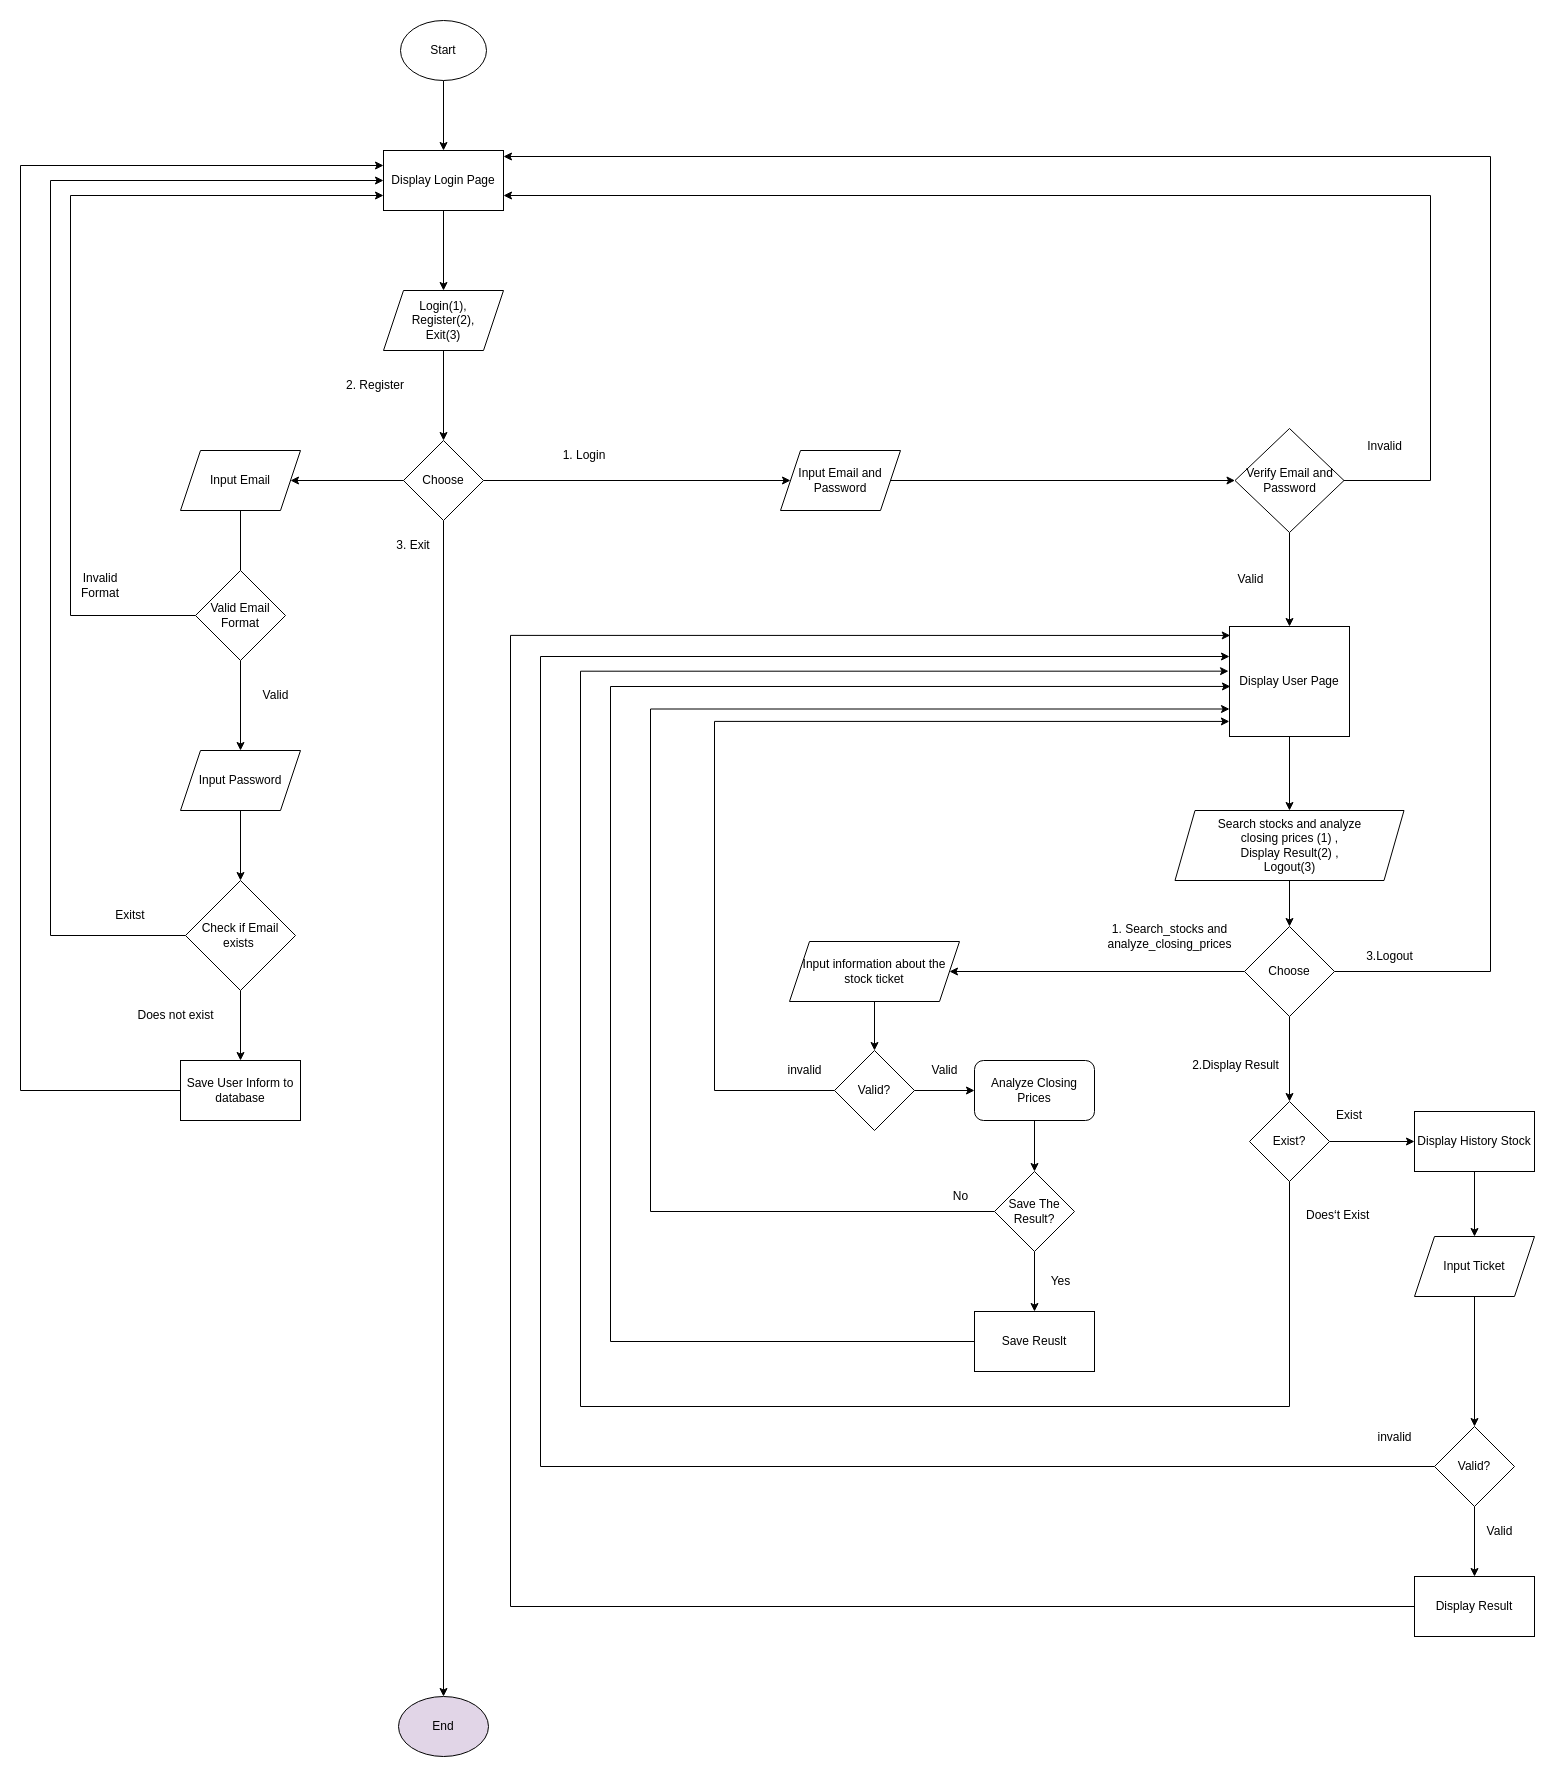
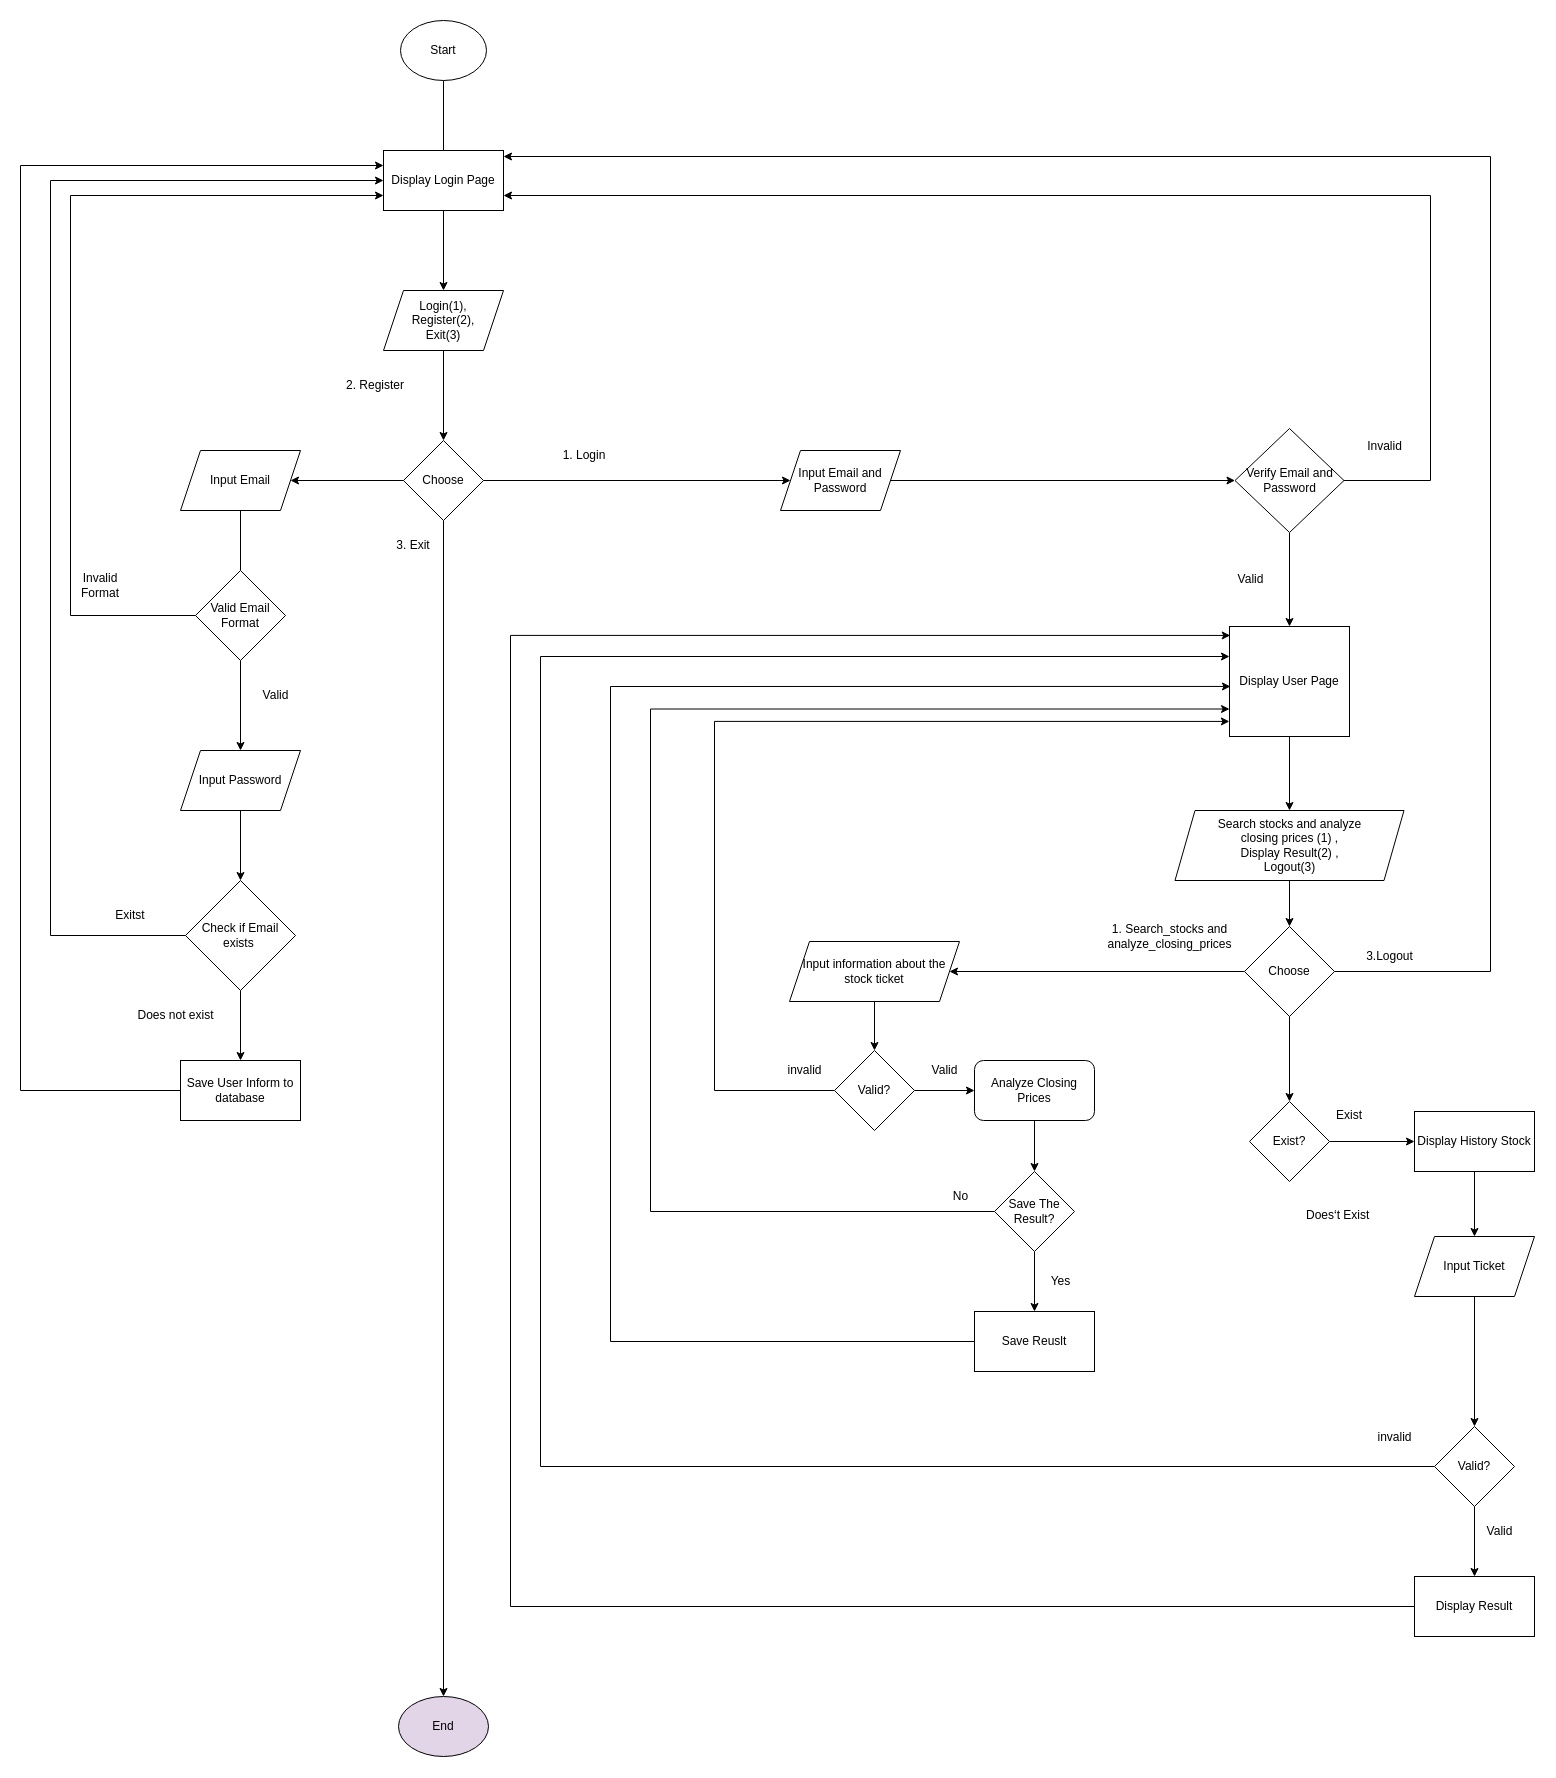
(444, 142) -> (444, 144)
(1236, 1066) -> none
(581, 1185) -> none
